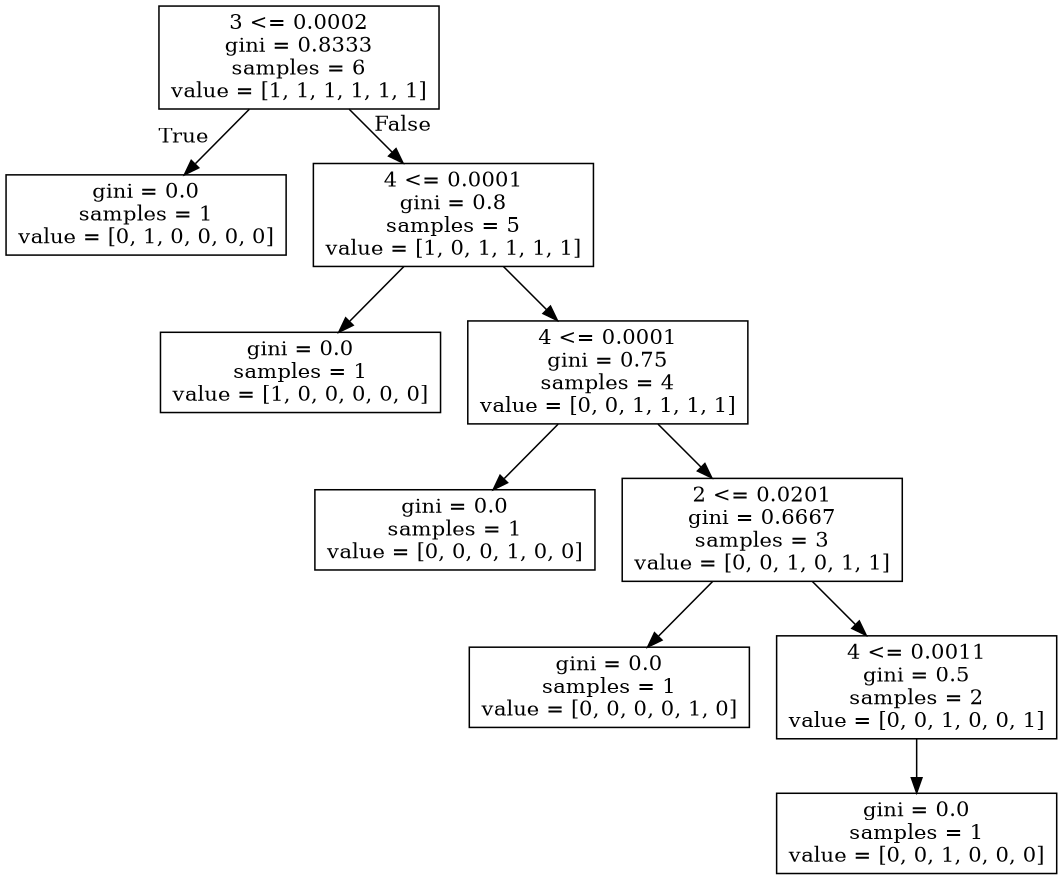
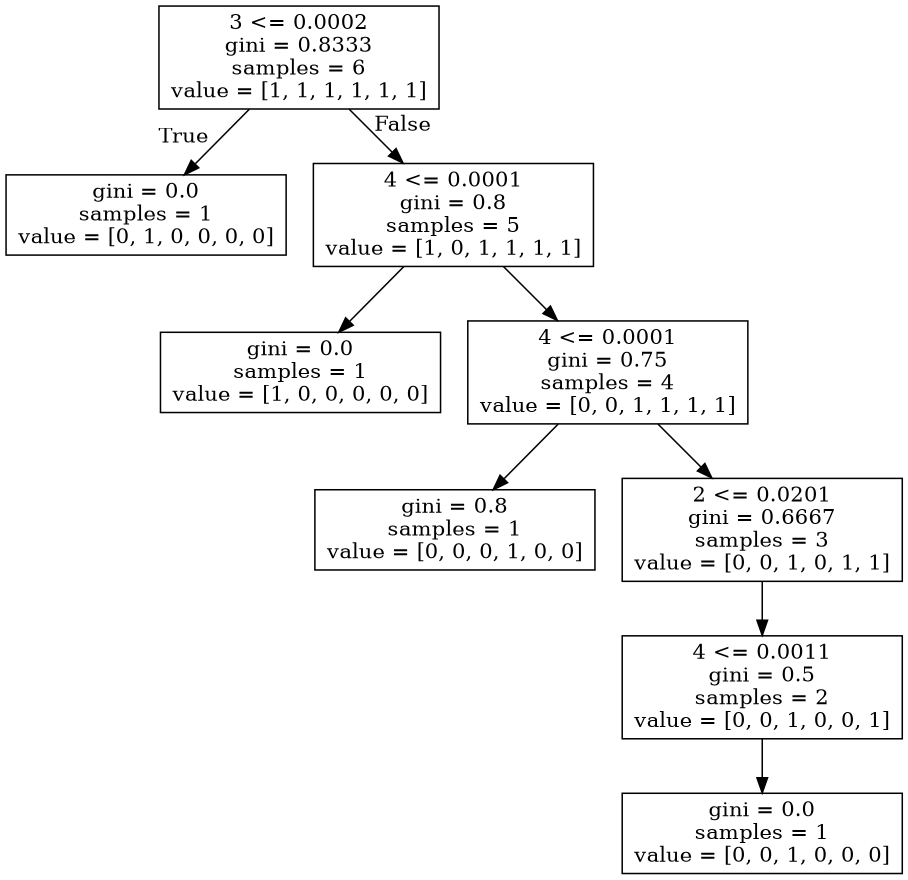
(455, 530) -> (455, 530)
(609, 687) -> none
